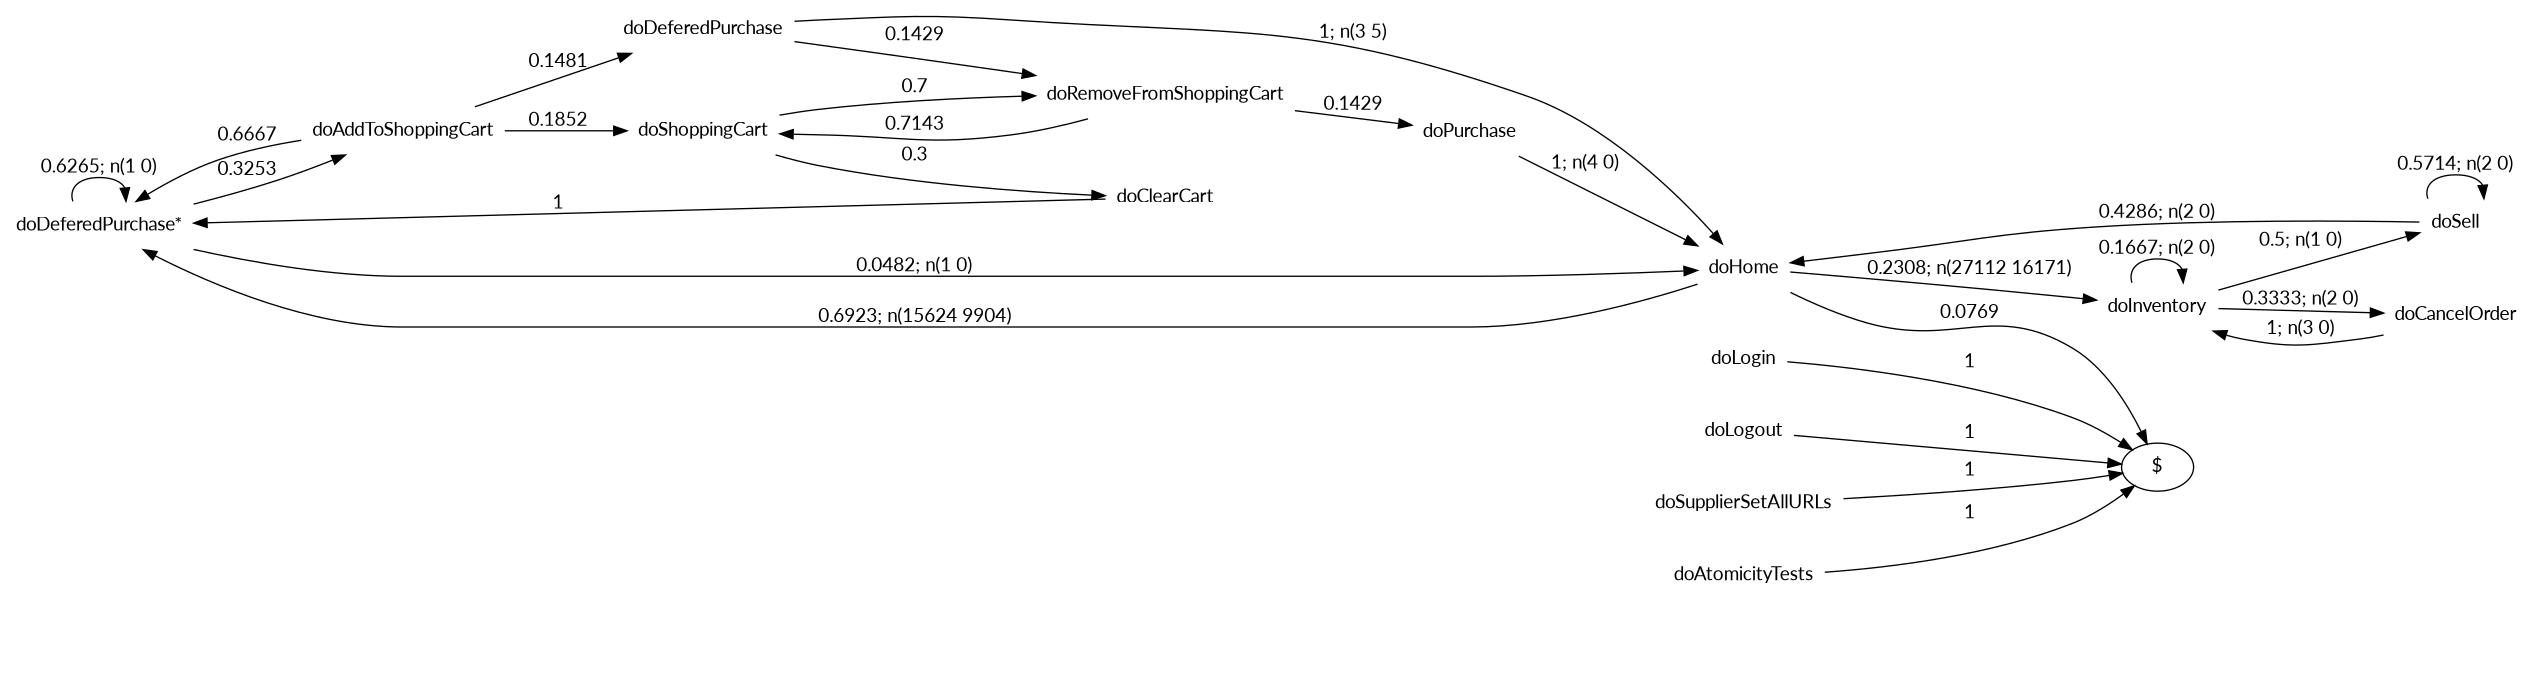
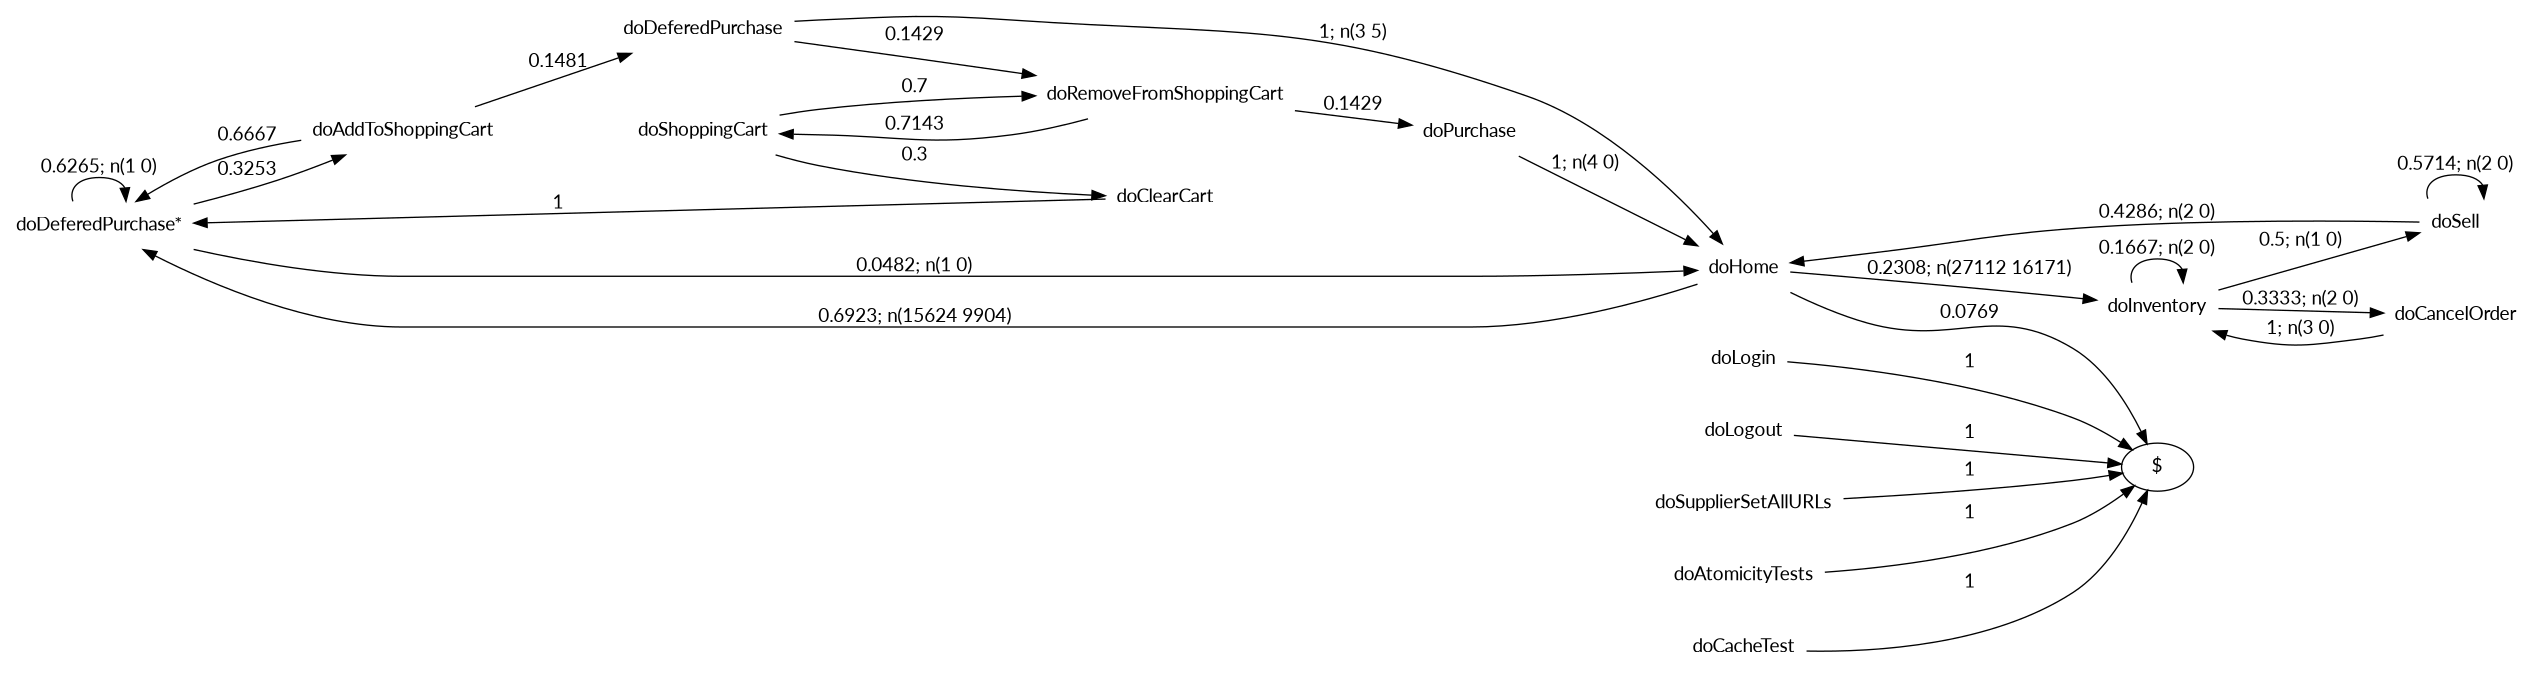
(559, 131) -> none
none -> (1744, 647)
